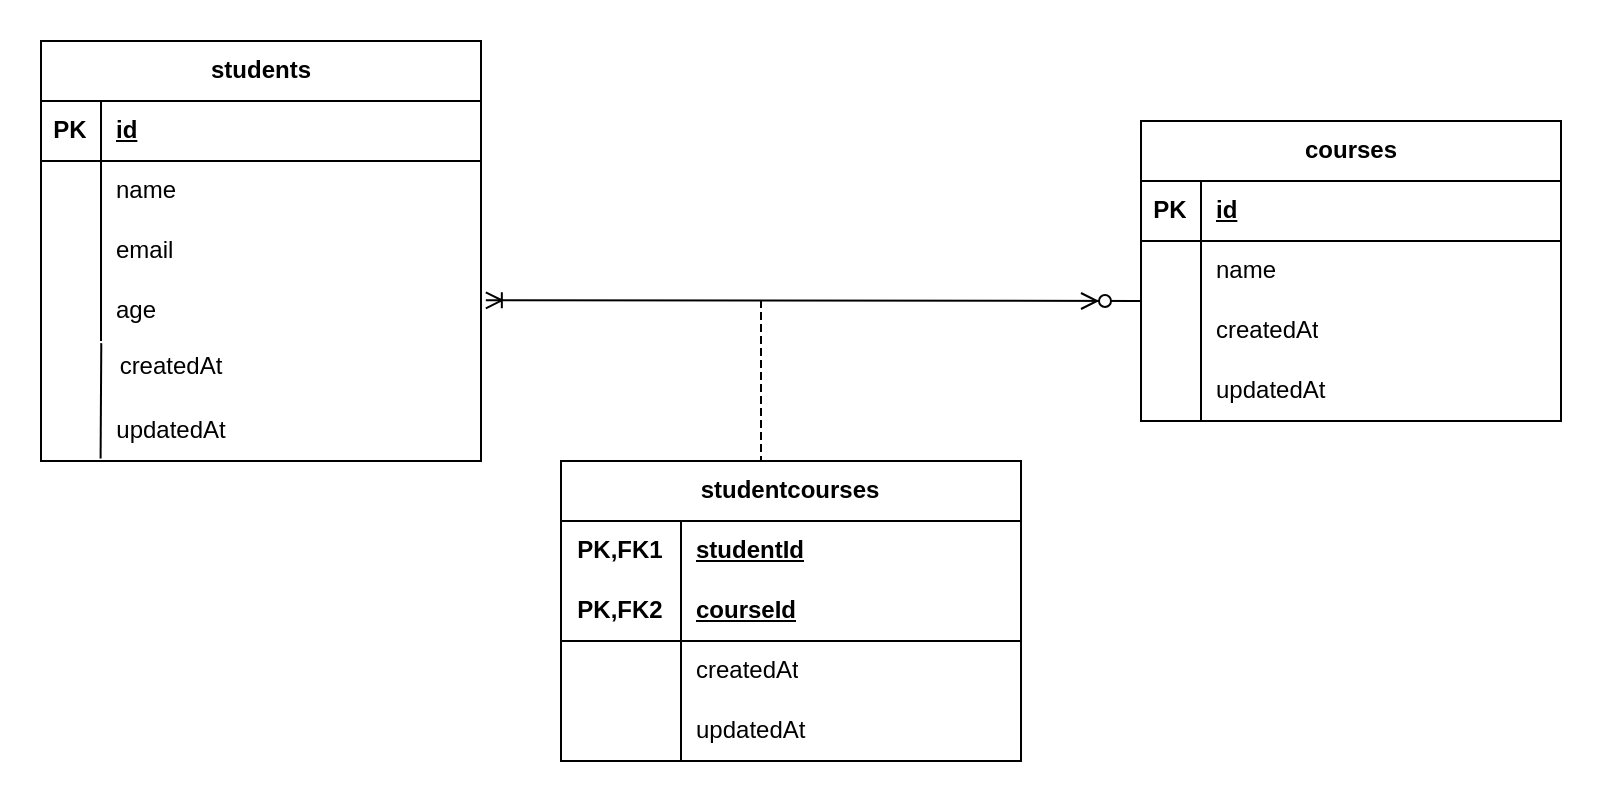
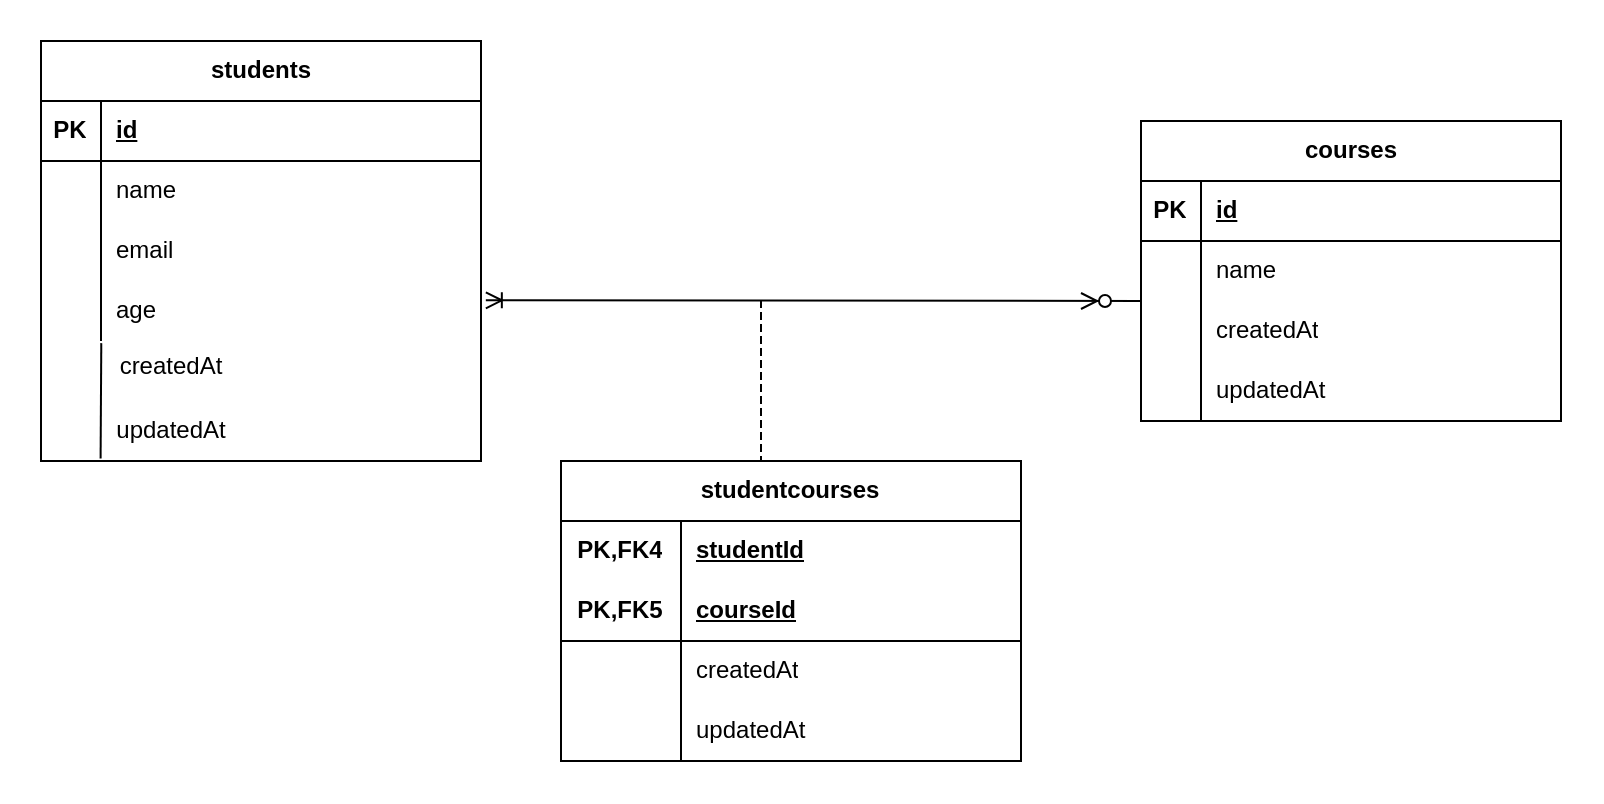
(621, 551) -> (621, 551)
(621, 611) -> (621, 611)
